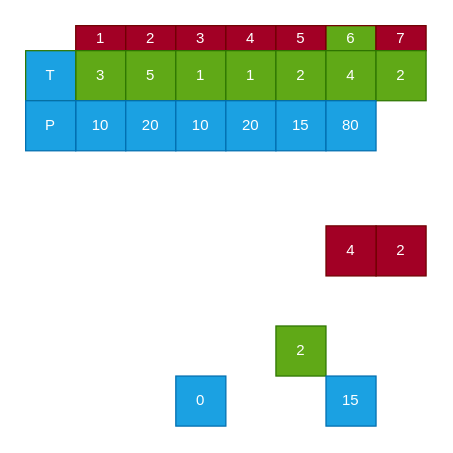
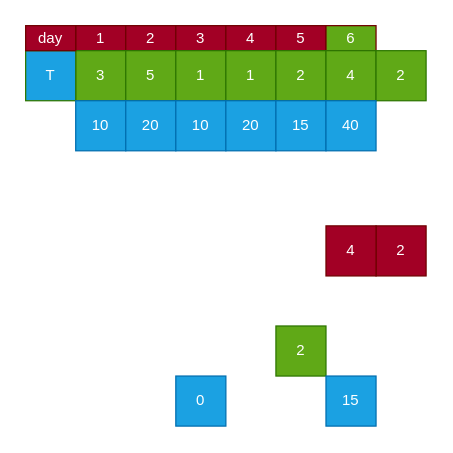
none -> (51, 38)
(401, 38) -> none
(51, 126) -> none
(351, 126) -> (351, 126)
